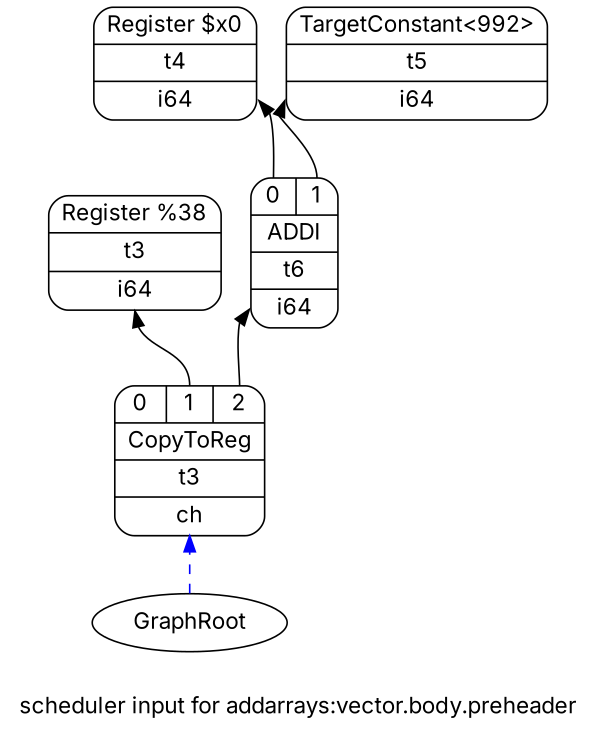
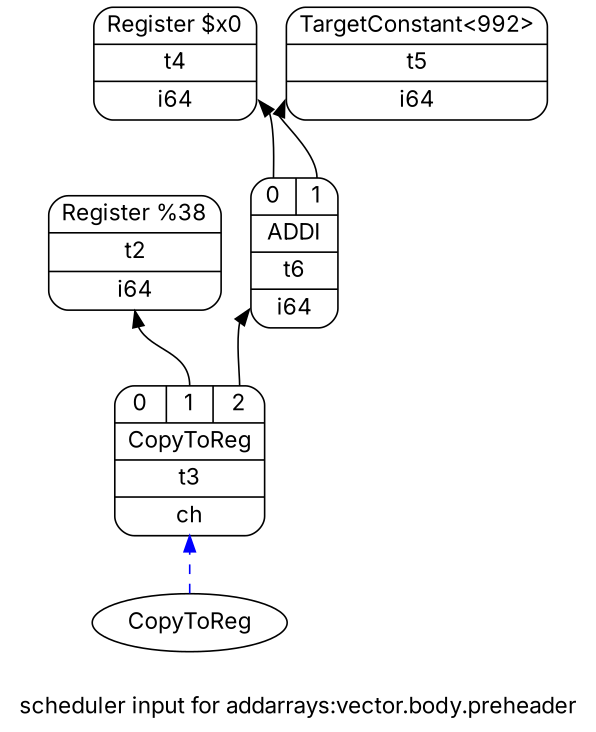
(135, 251) -> (135, 251)
(190, 623) -> (190, 623)
